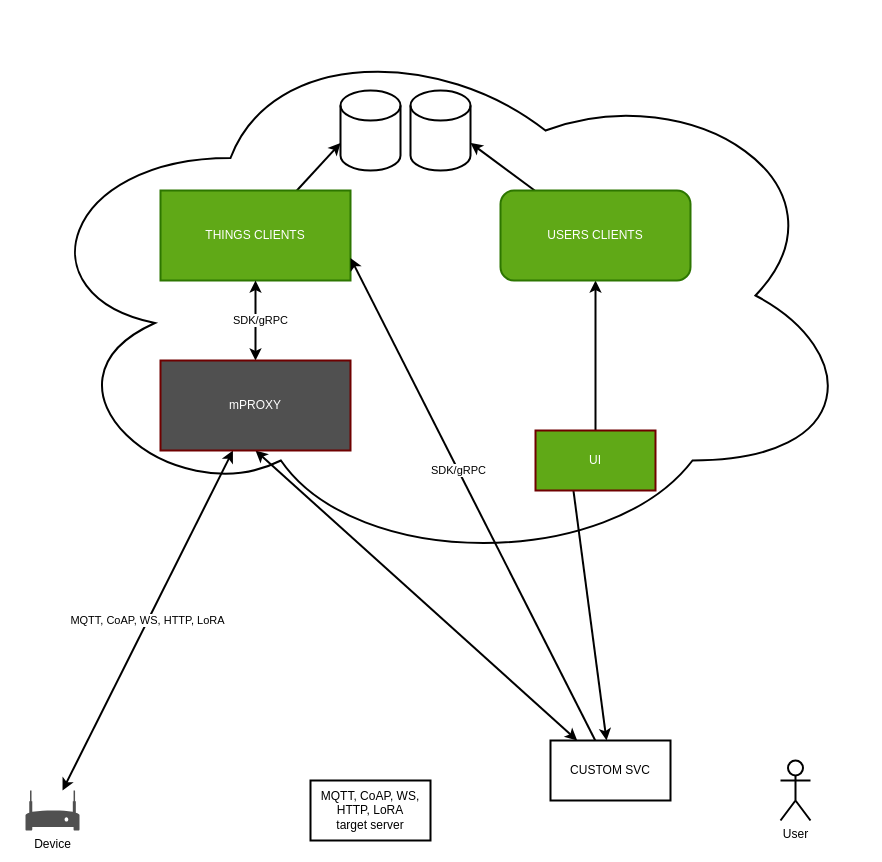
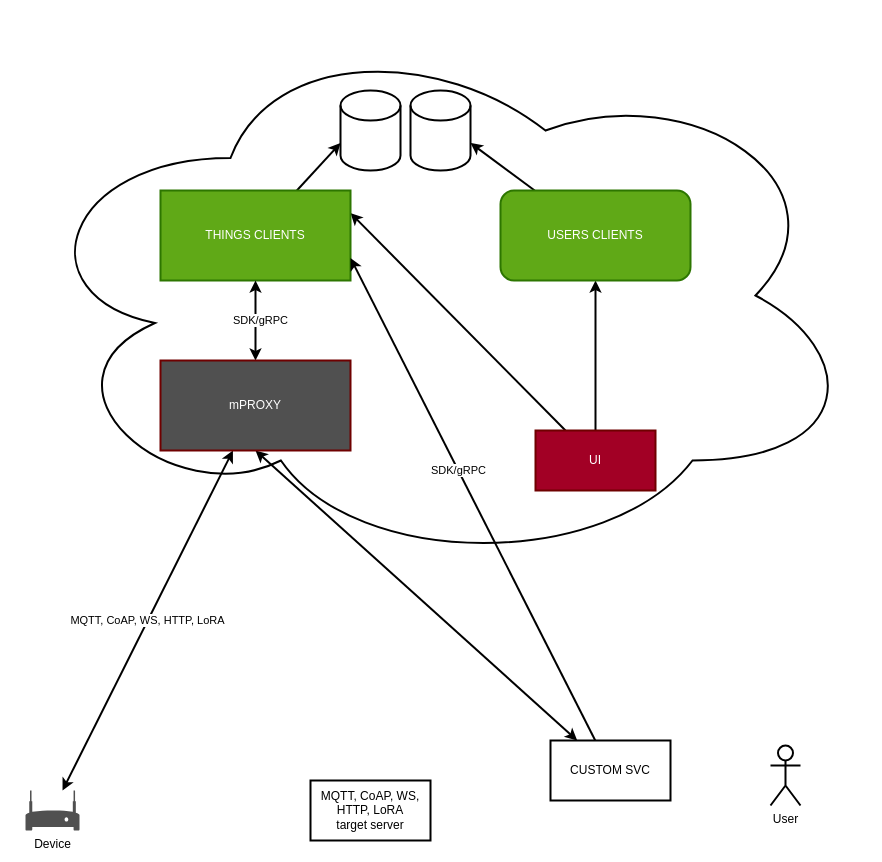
(596, 461) -> (596, 461)
(585, 581) -> (461, 325)
(796, 791) -> (786, 776)
